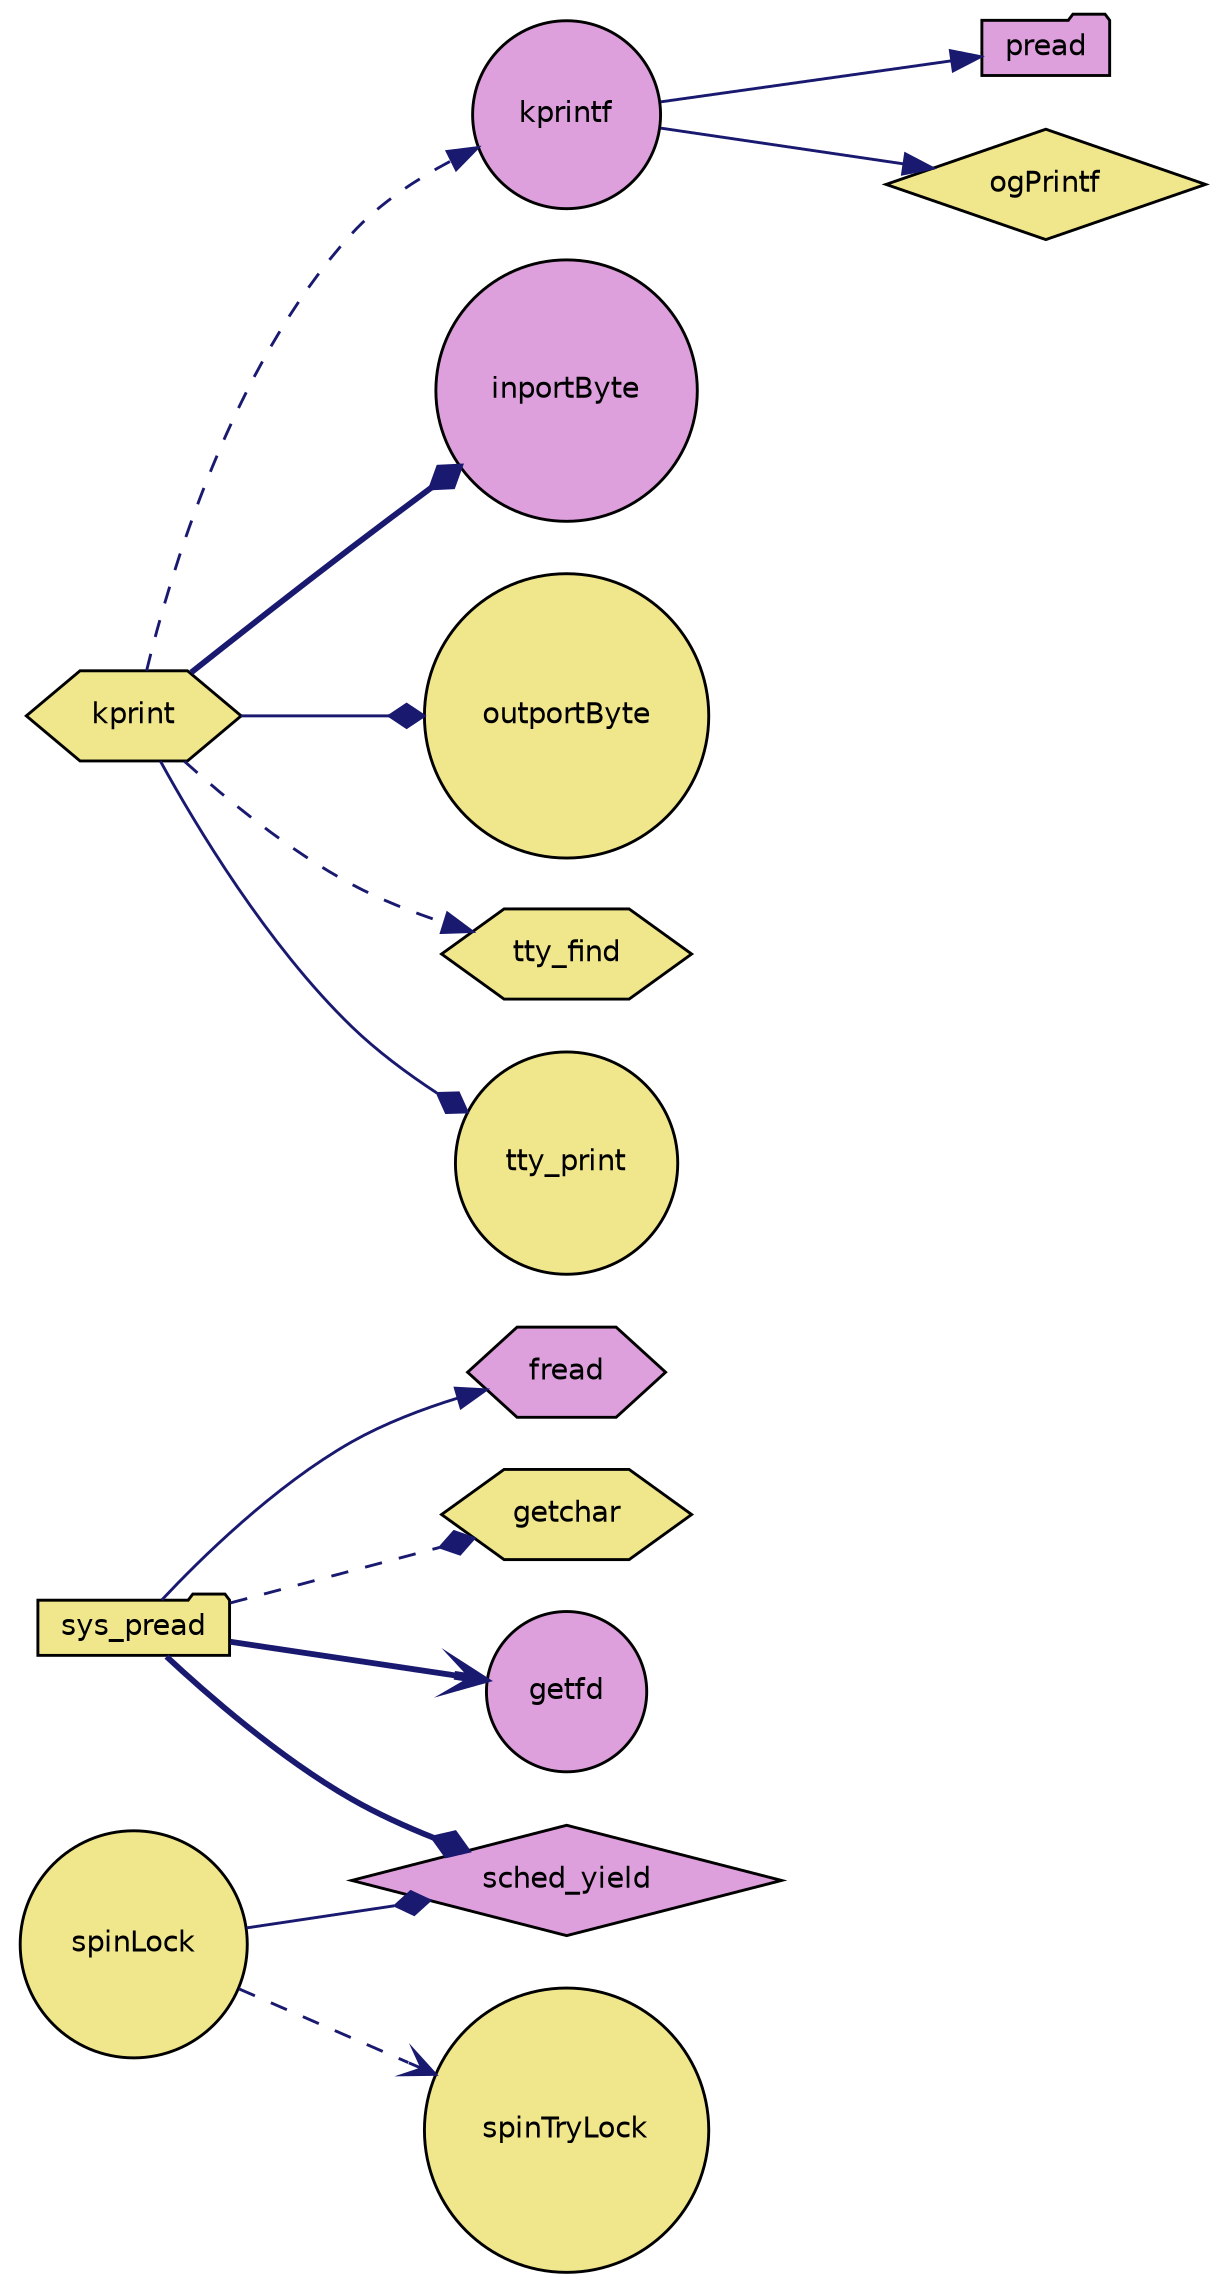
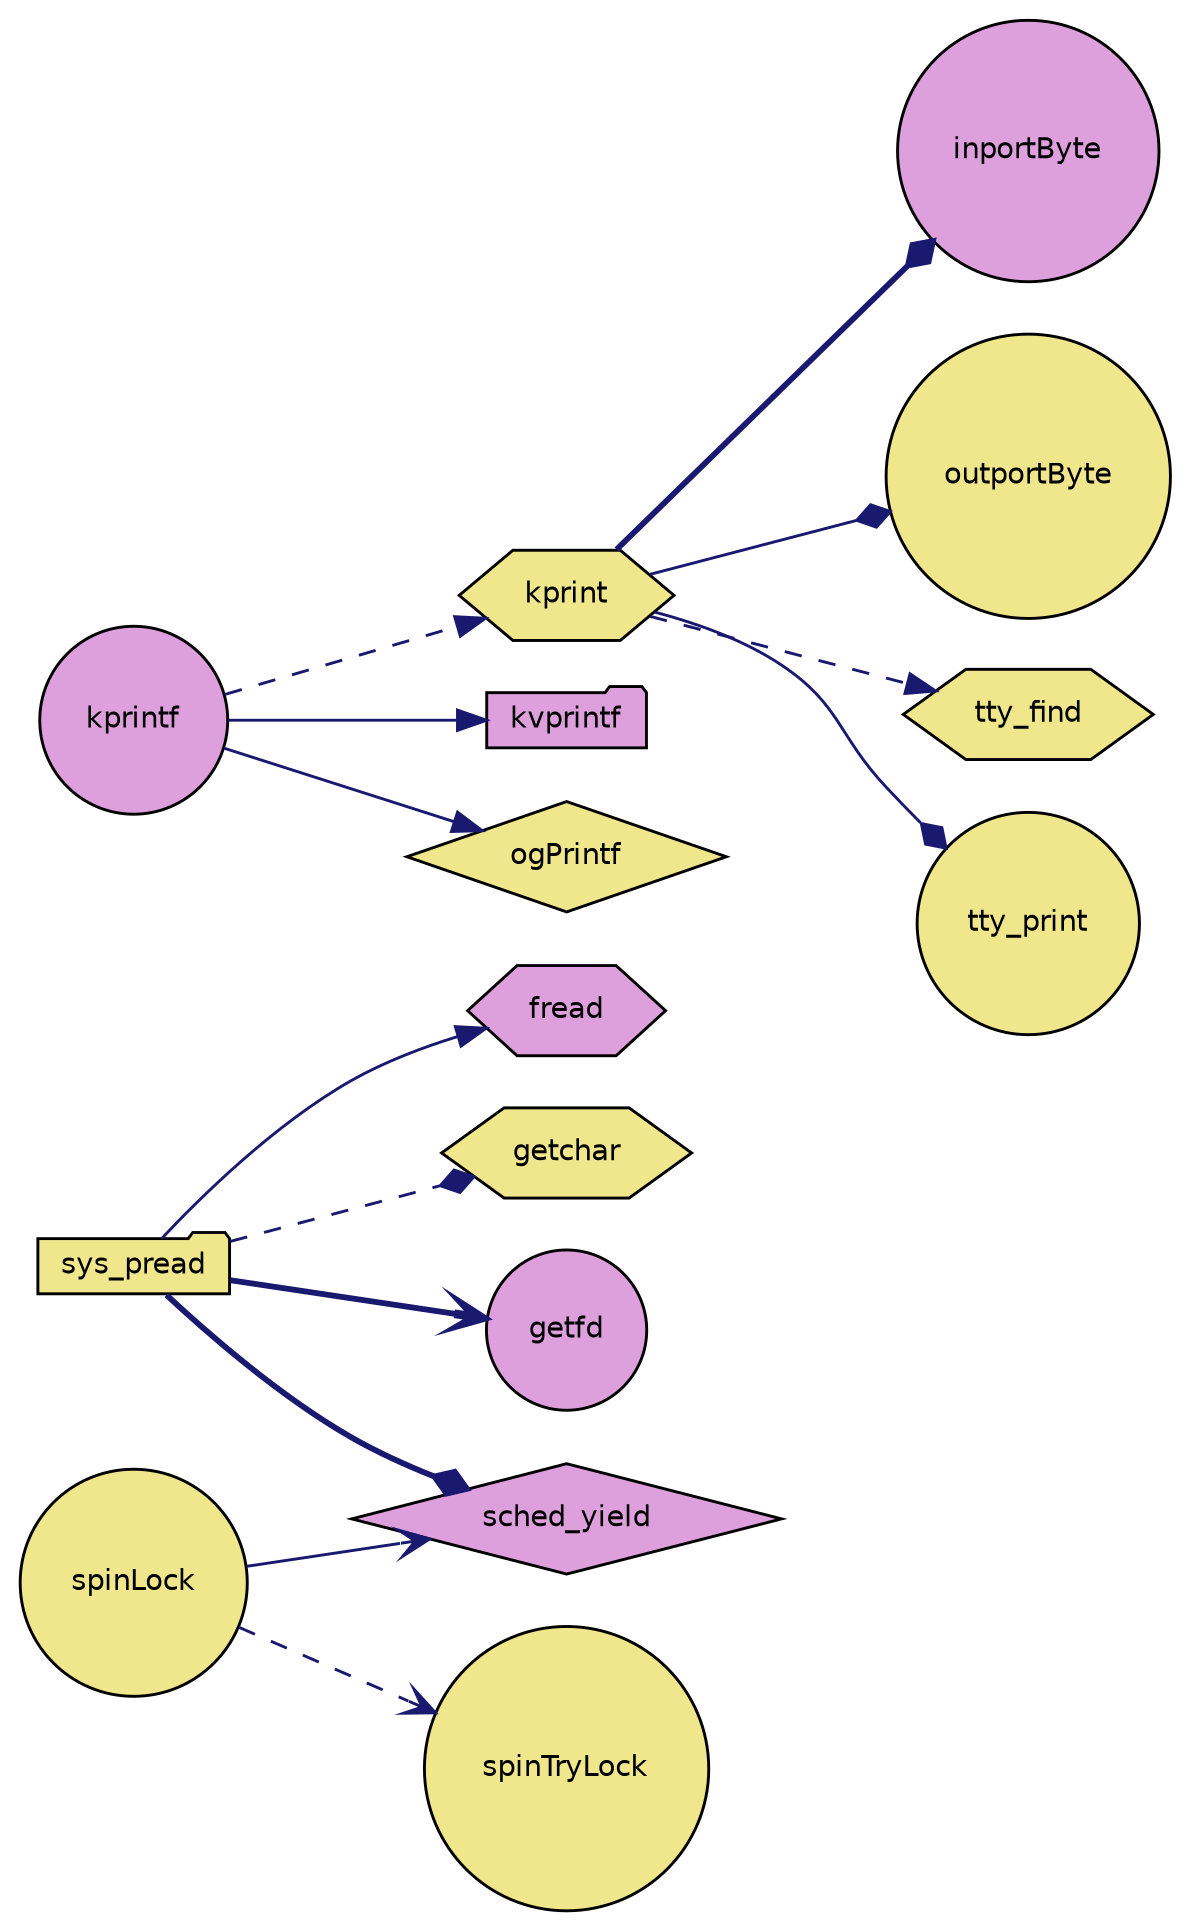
(1046, 48) -> (567, 720)
(251, 384) -> (341, 660)
(320, 1917) -> (323, 1555)
